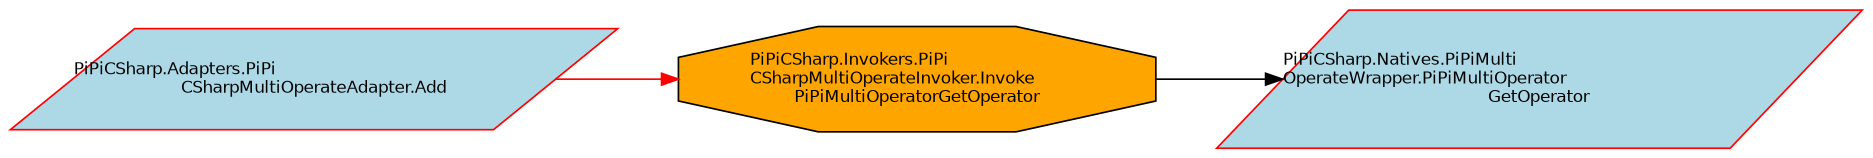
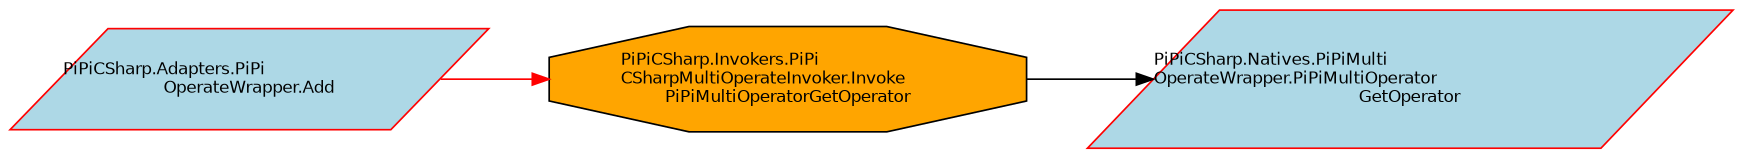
(314, 79) -> (249, 79)
